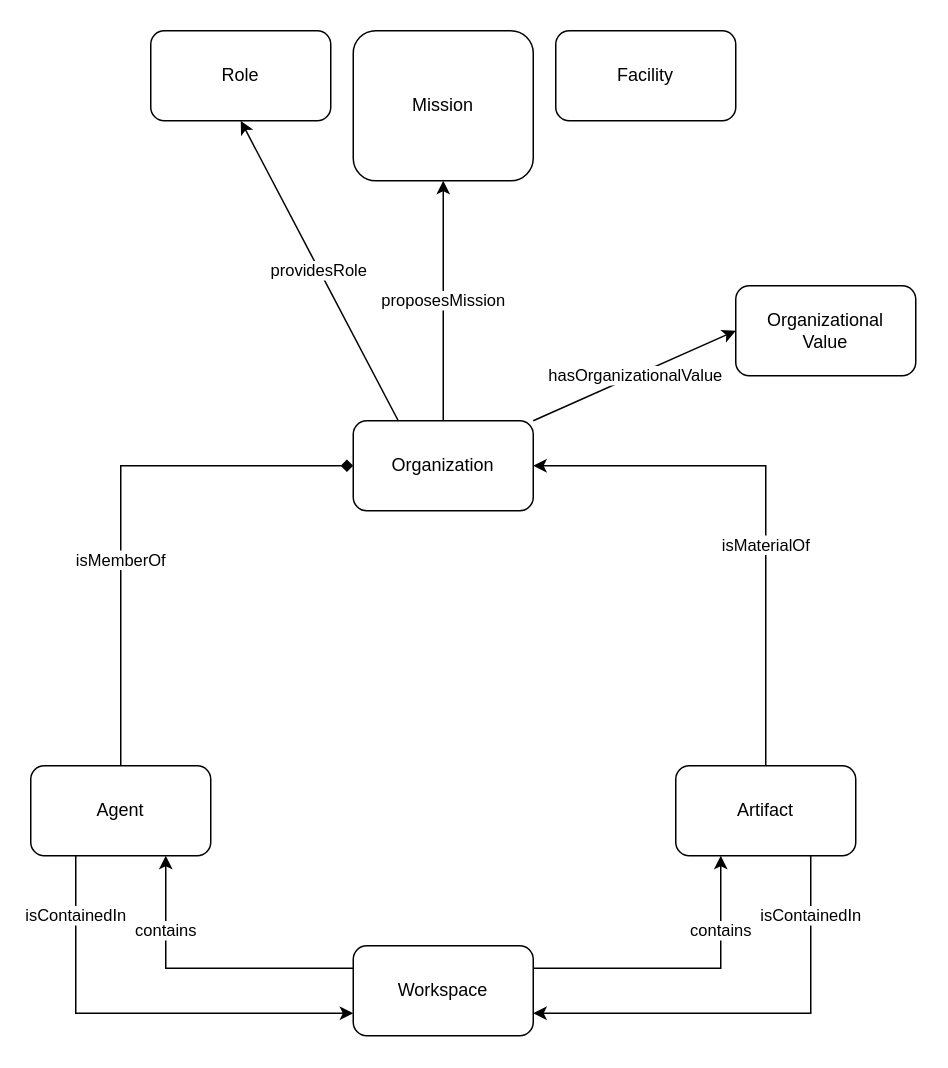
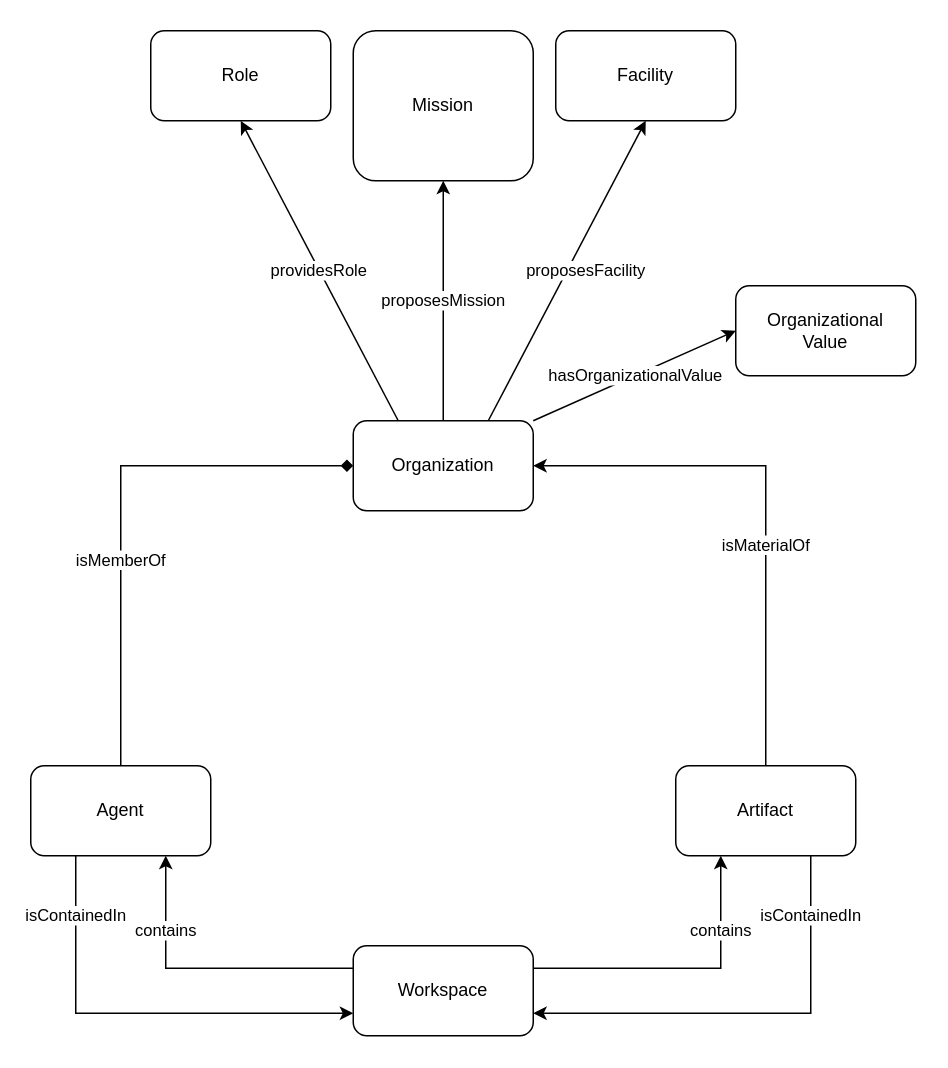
none -> (565, 275)
